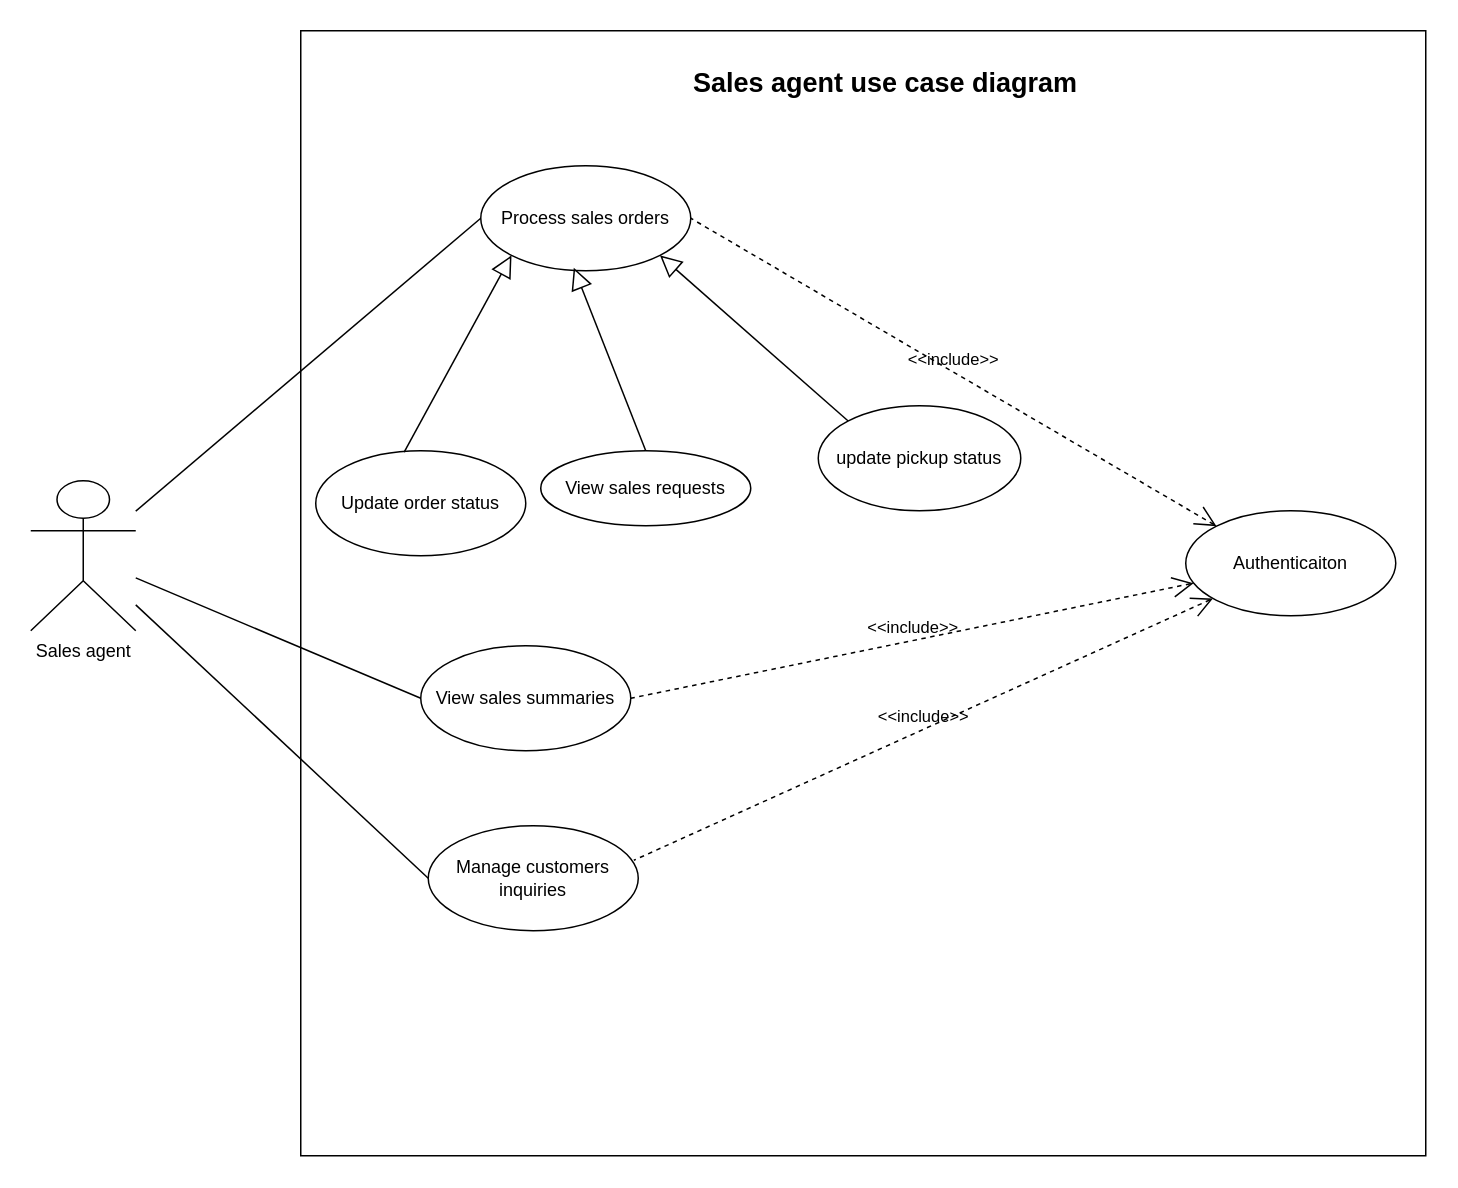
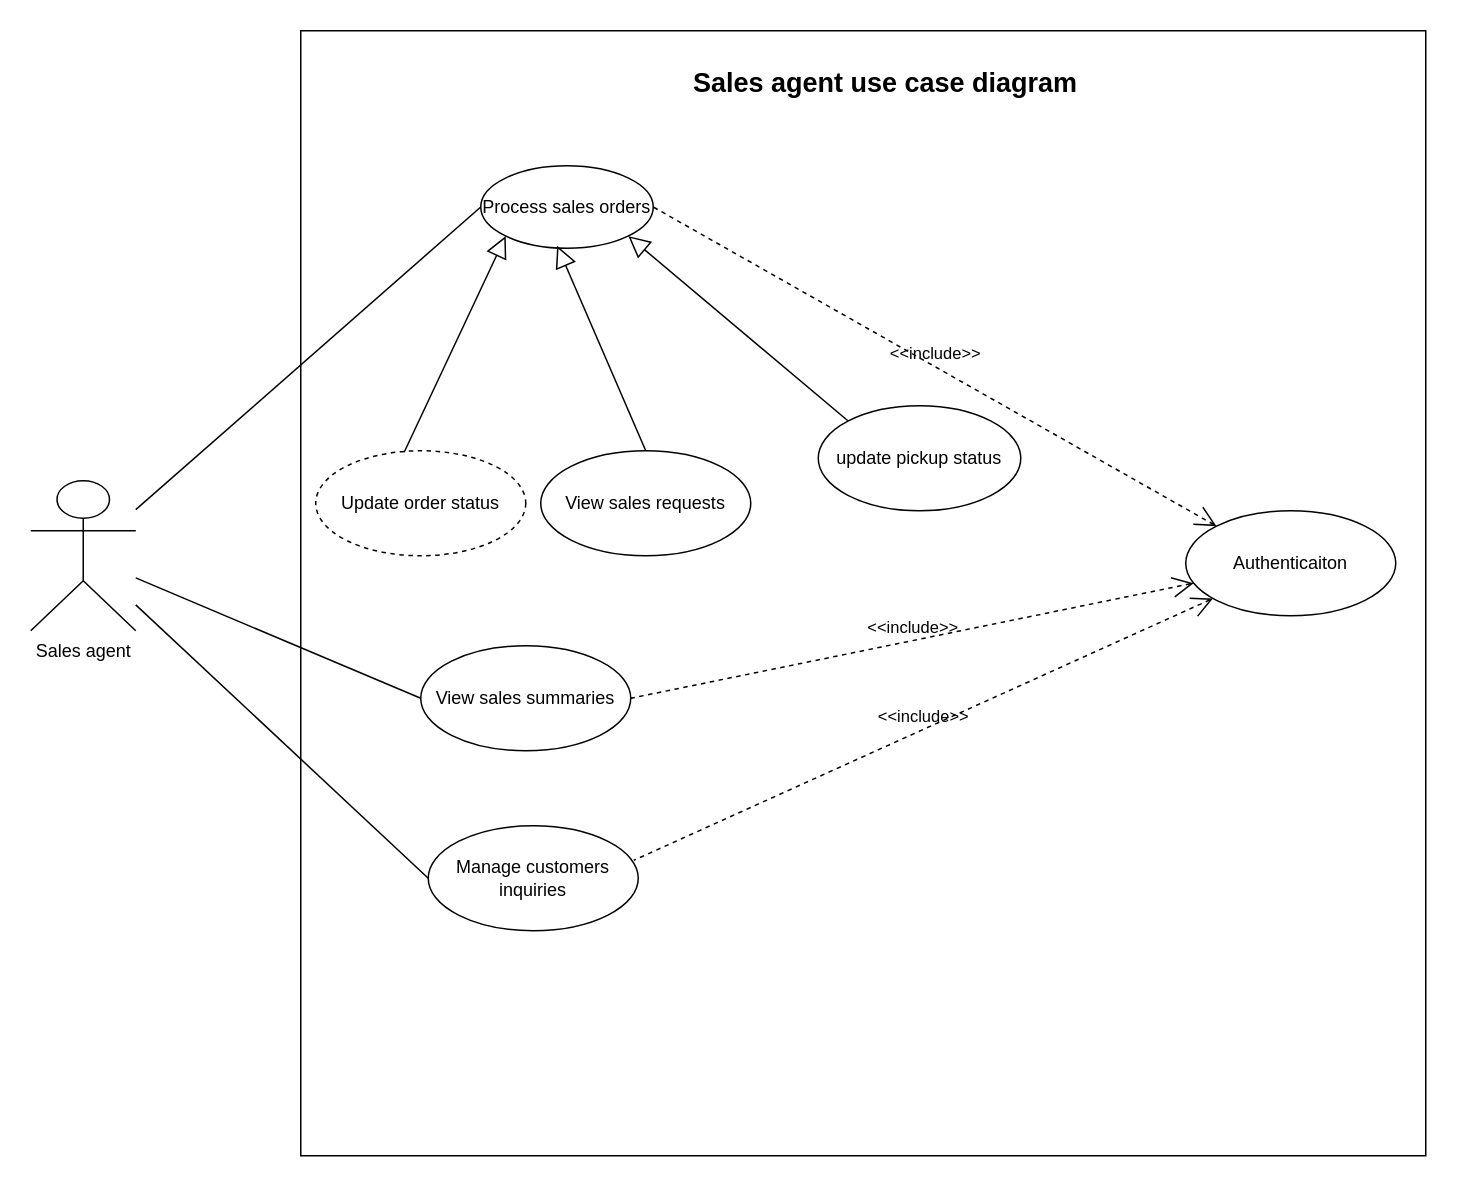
(586, 218) -> (567, 207)
(646, 488) -> (646, 503)
(421, 503) -> (421, 503)
